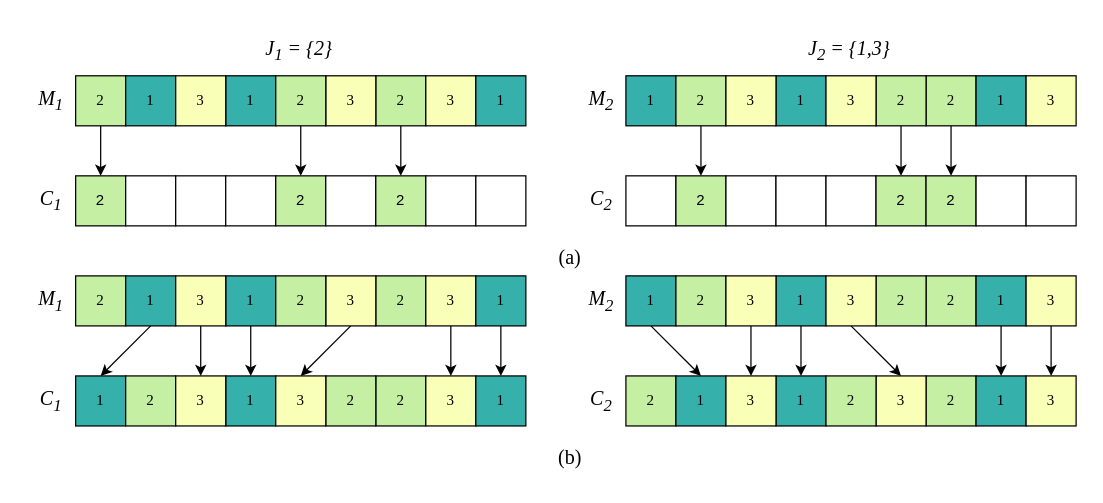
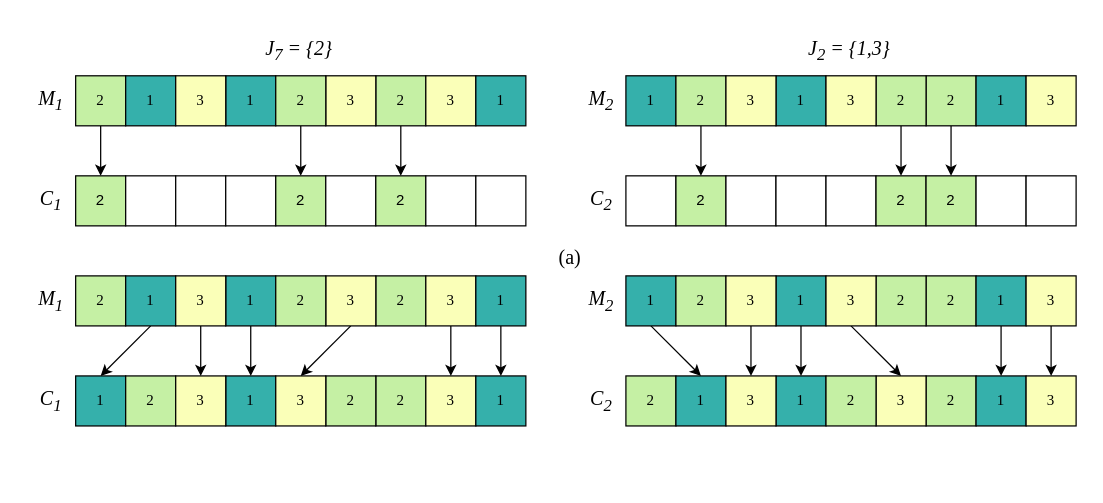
(301, 51) -> (301, 51)
(569, 457) -> none
